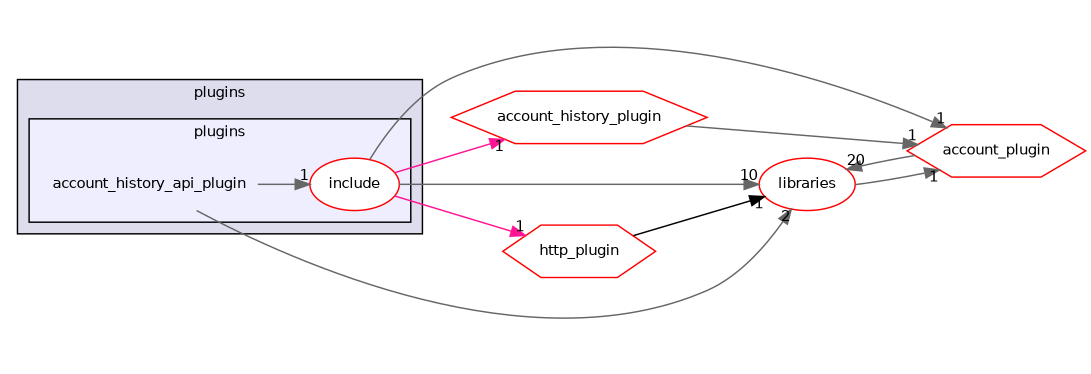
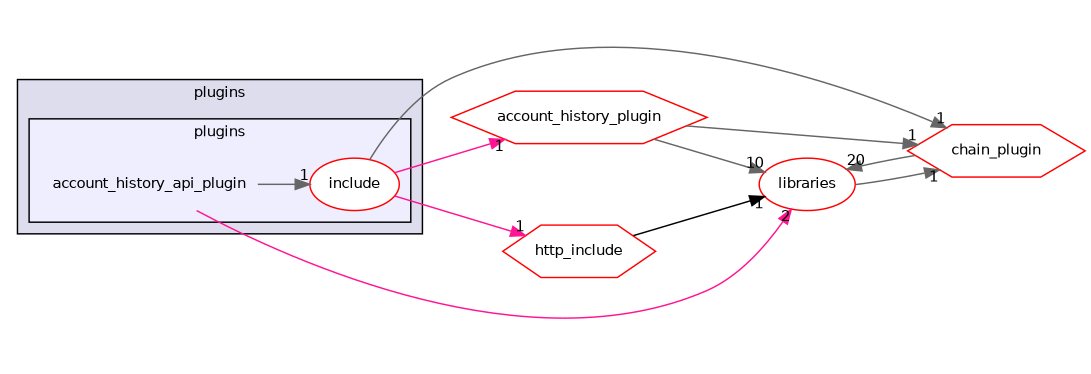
(996, 151) -> (996, 151)
(572, 184) -> (703, 154)
(579, 251) -> (579, 251)
(496, 313) -> (496, 313)
